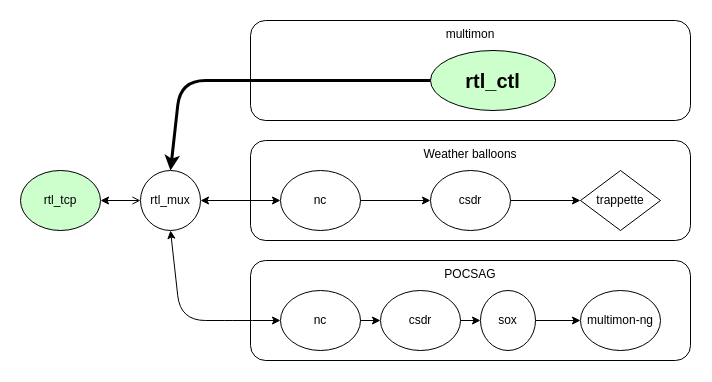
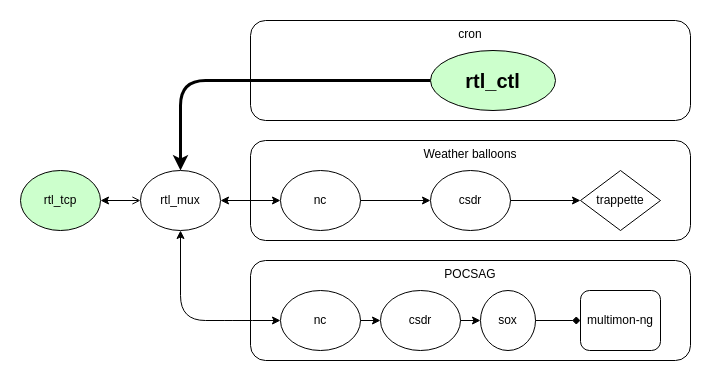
(471, 35) -> (471, 35)
(171, 201) -> (181, 201)
(572, 321) -> (572, 321)
(621, 321) -> (621, 321)
